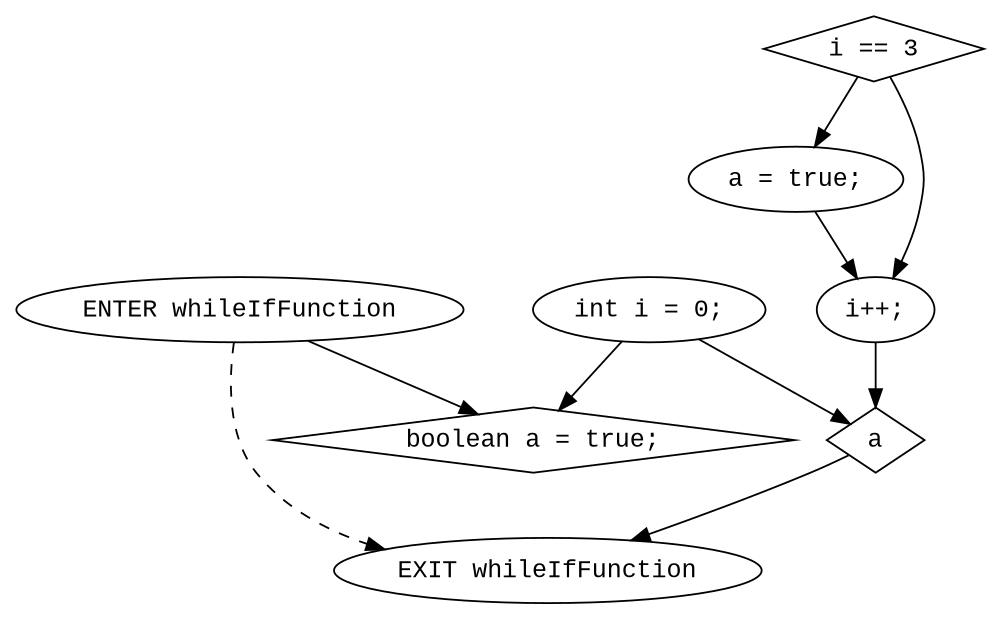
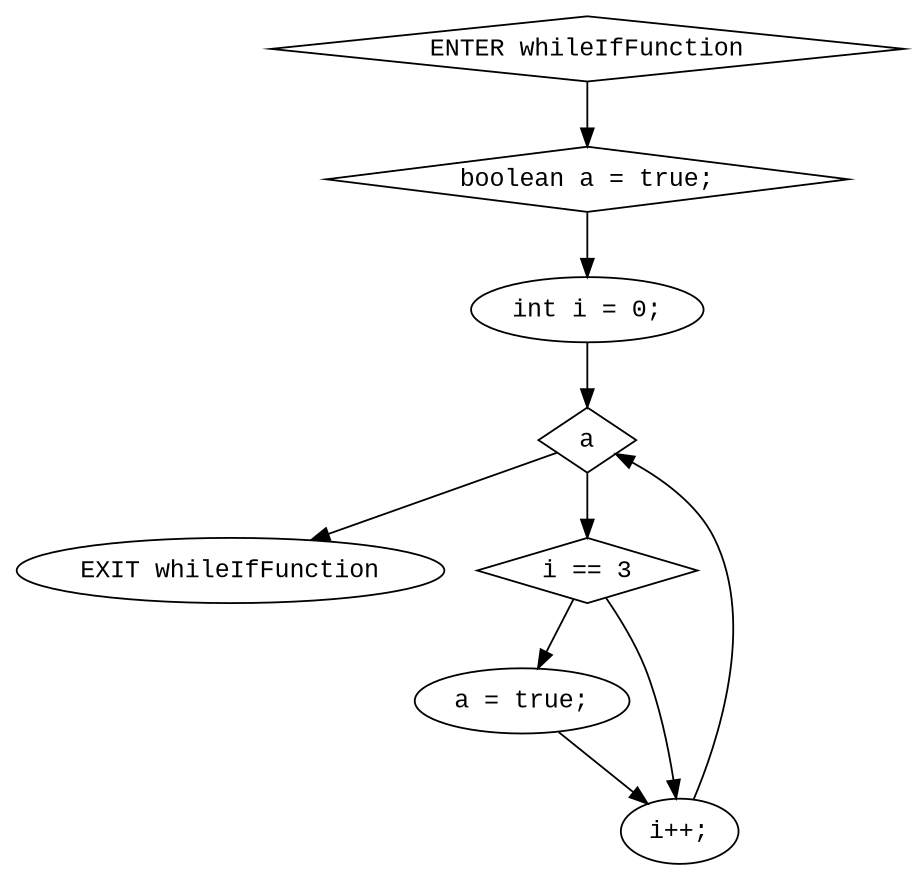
(240, 310) -> (587, 49)
(597, 369) -> (587, 236)
(256, 472) -> none
none -> (587, 496)
